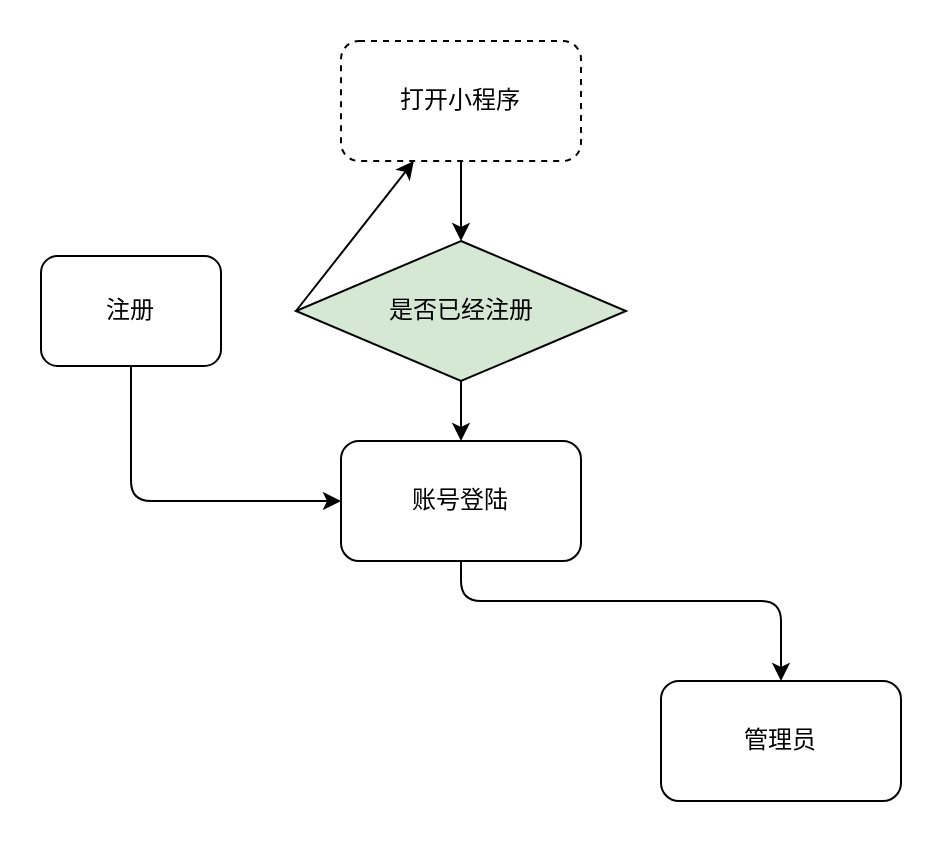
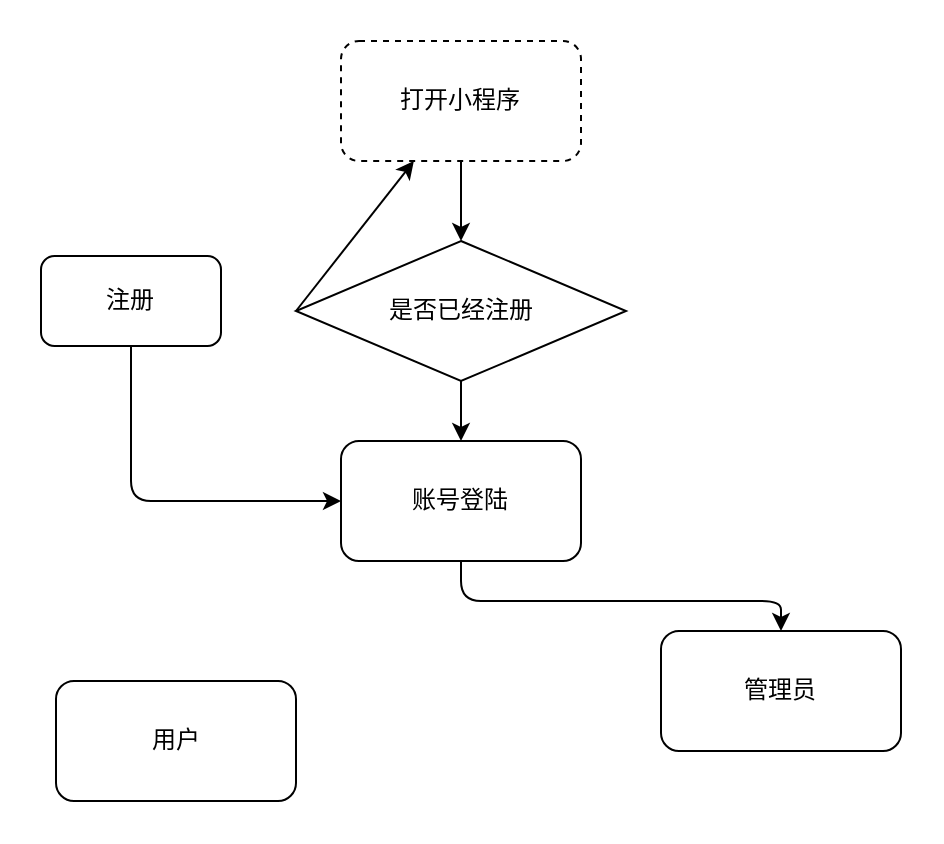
(131, 311) -> (131, 301)
(461, 311) -> (461, 311)
none -> (176, 741)
(781, 741) -> (781, 691)
